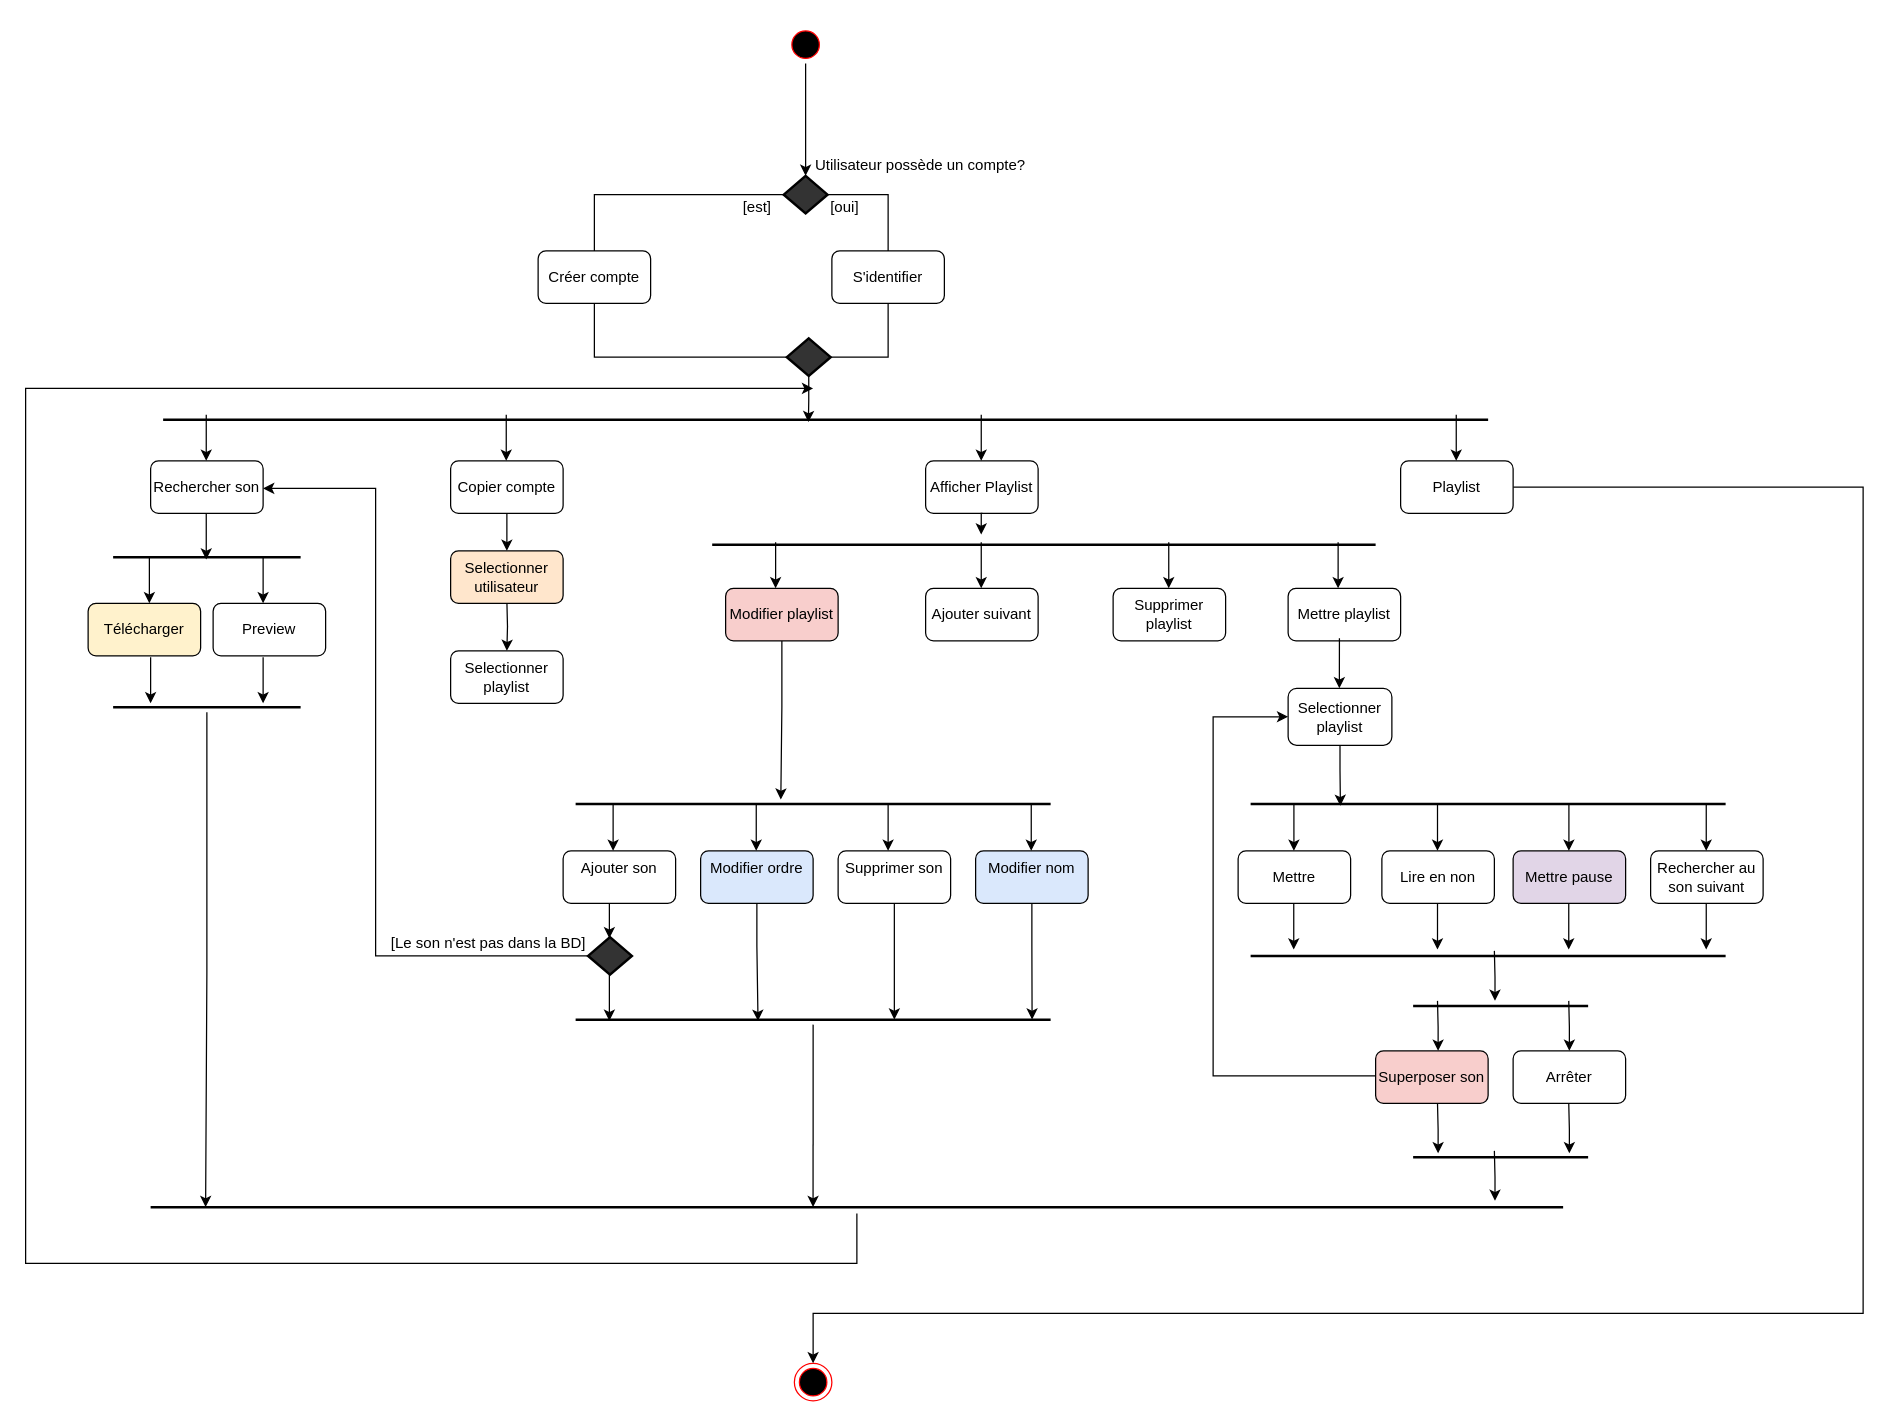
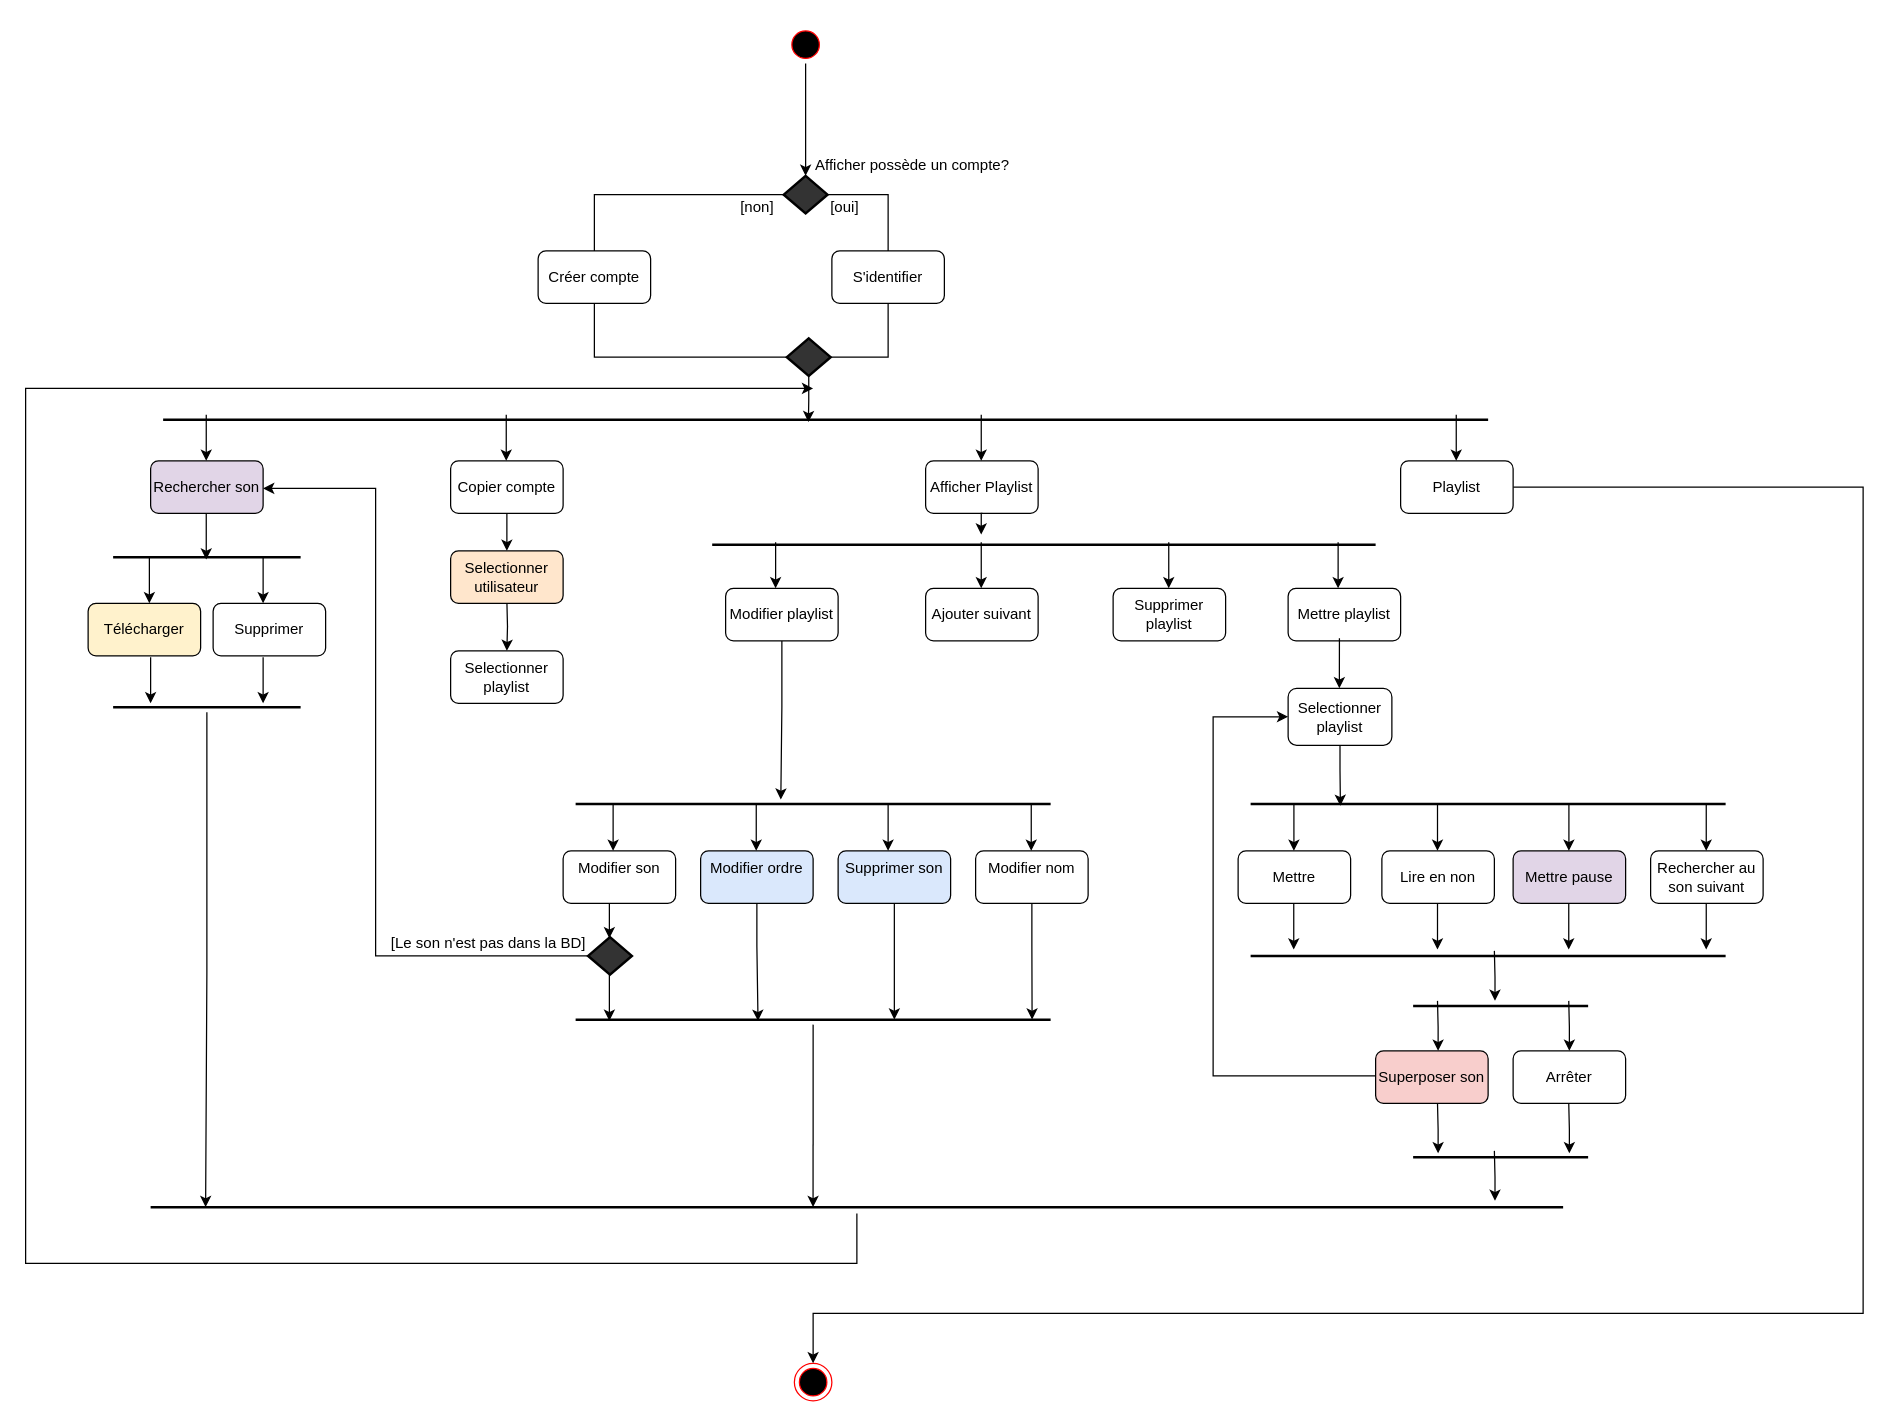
(930, 166) -> (921, 166)
(758, 207) -> (758, 207)
(207, 487) -> (207, 487)
(782, 614) -> (782, 614)
(269, 629) -> (269, 629)
(619, 877) -> (619, 877)
(894, 877) -> (894, 877)
(1032, 877) -> (1032, 877)
